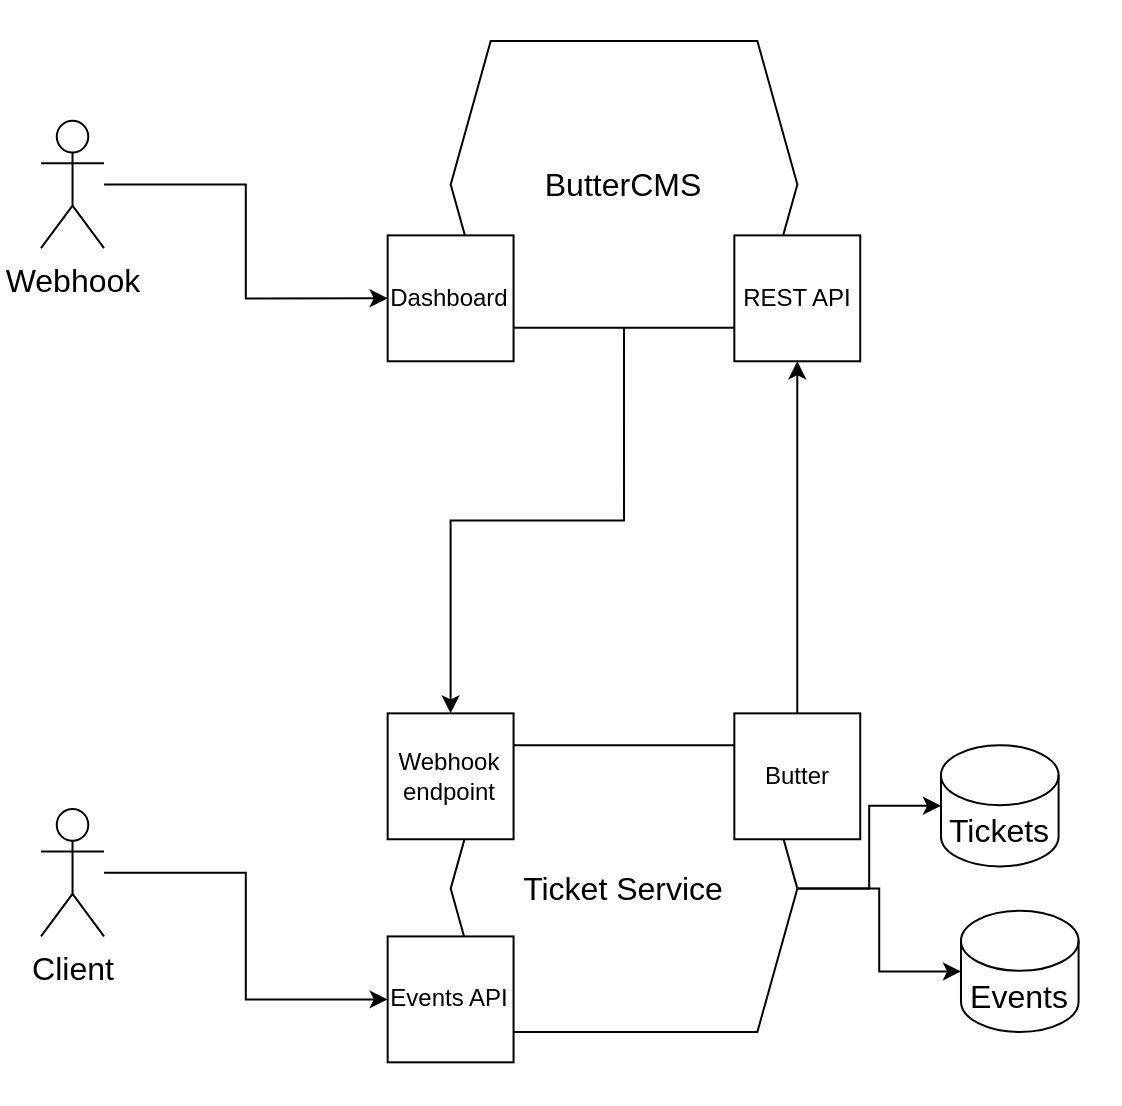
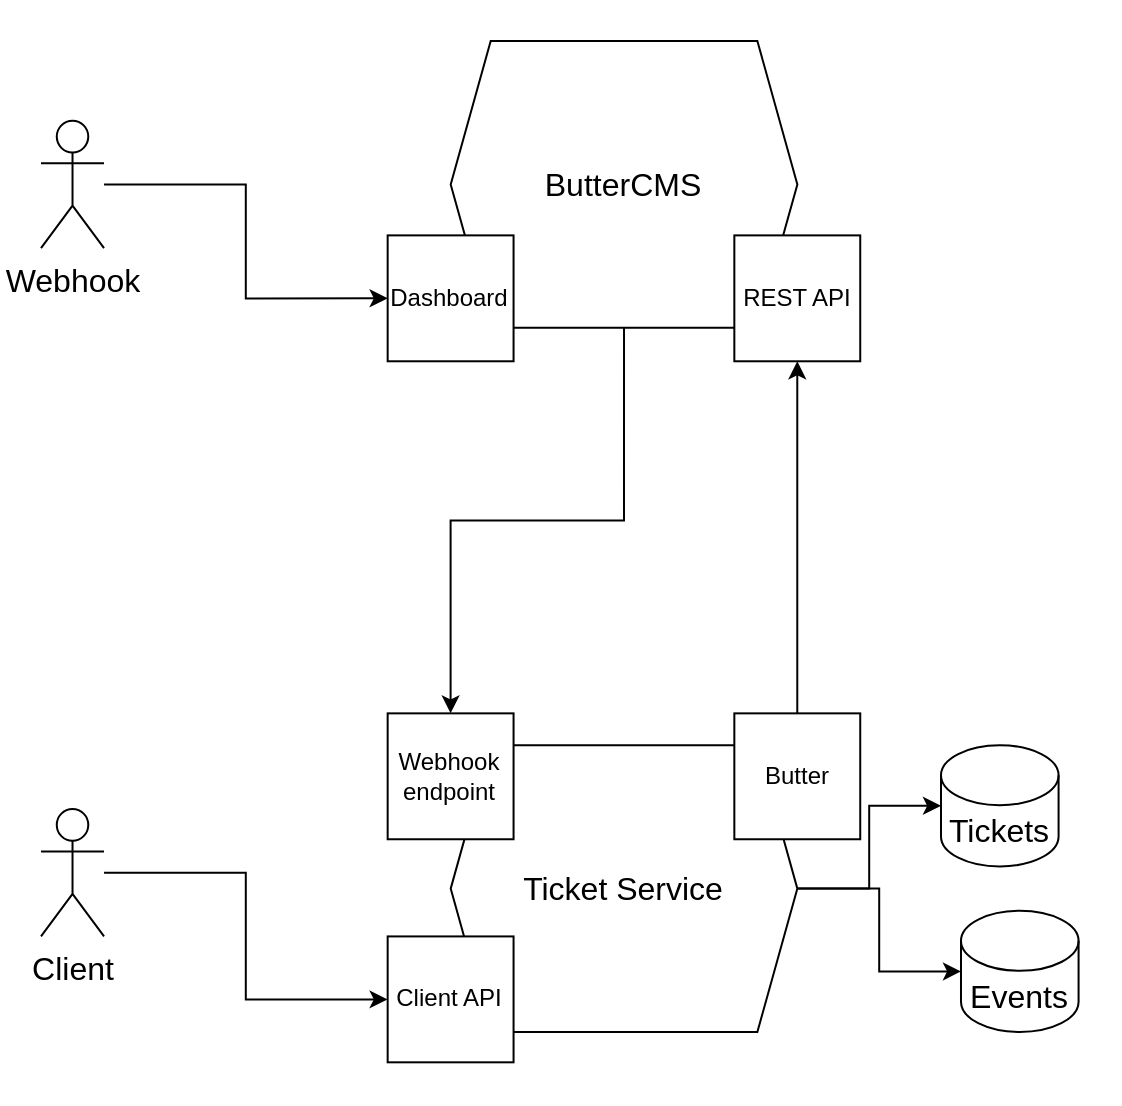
(450, 999) -> (450, 999)
